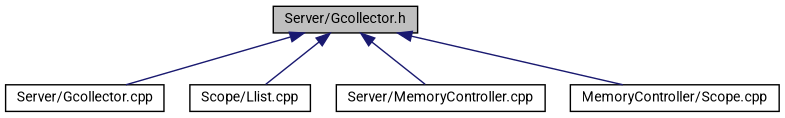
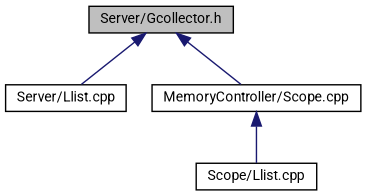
(292, 63) -> (256, 145)
(85, 98) -> (66, 98)
(441, 98) -> none
